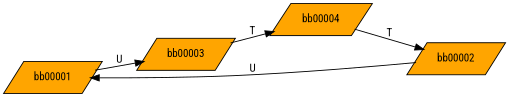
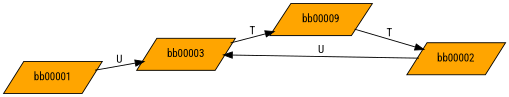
(321, 20) -> (321, 20)
(258, 74) -> (326, 57)
